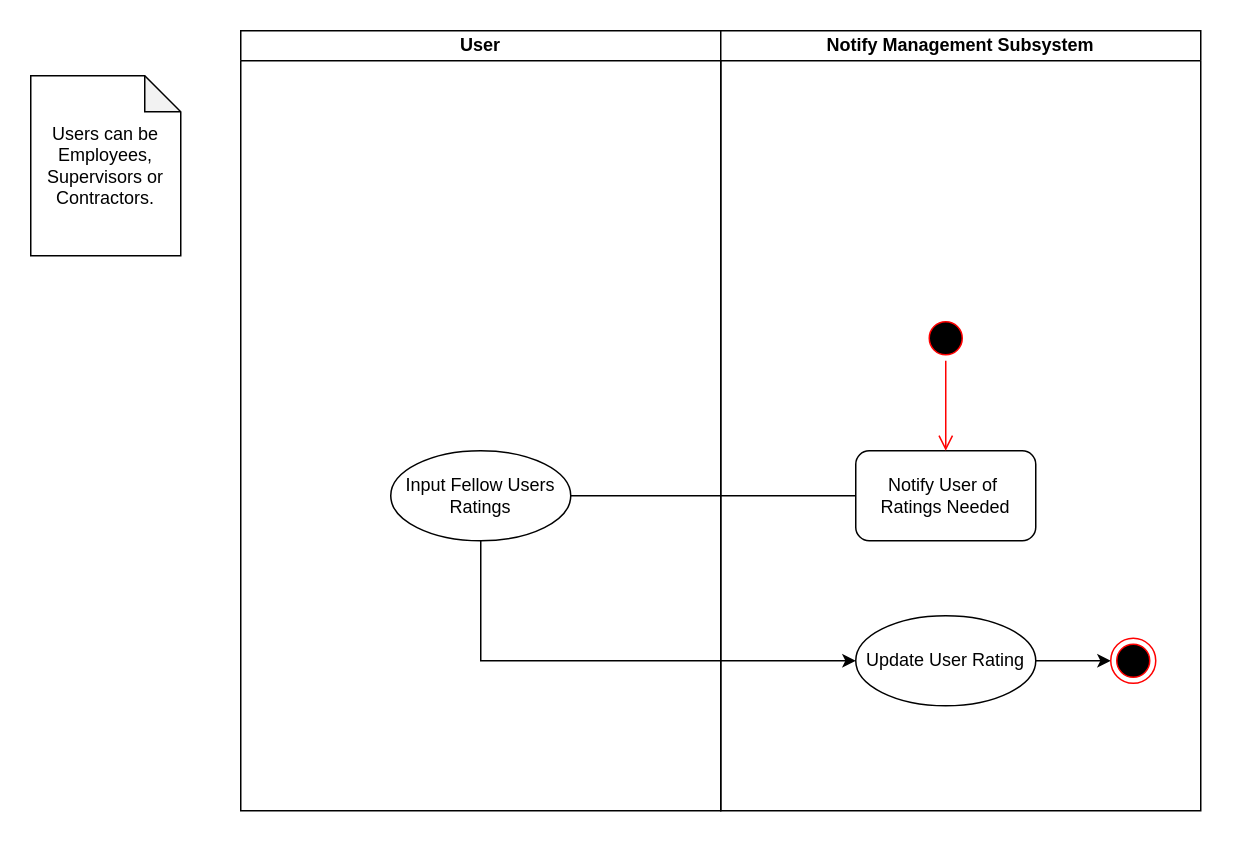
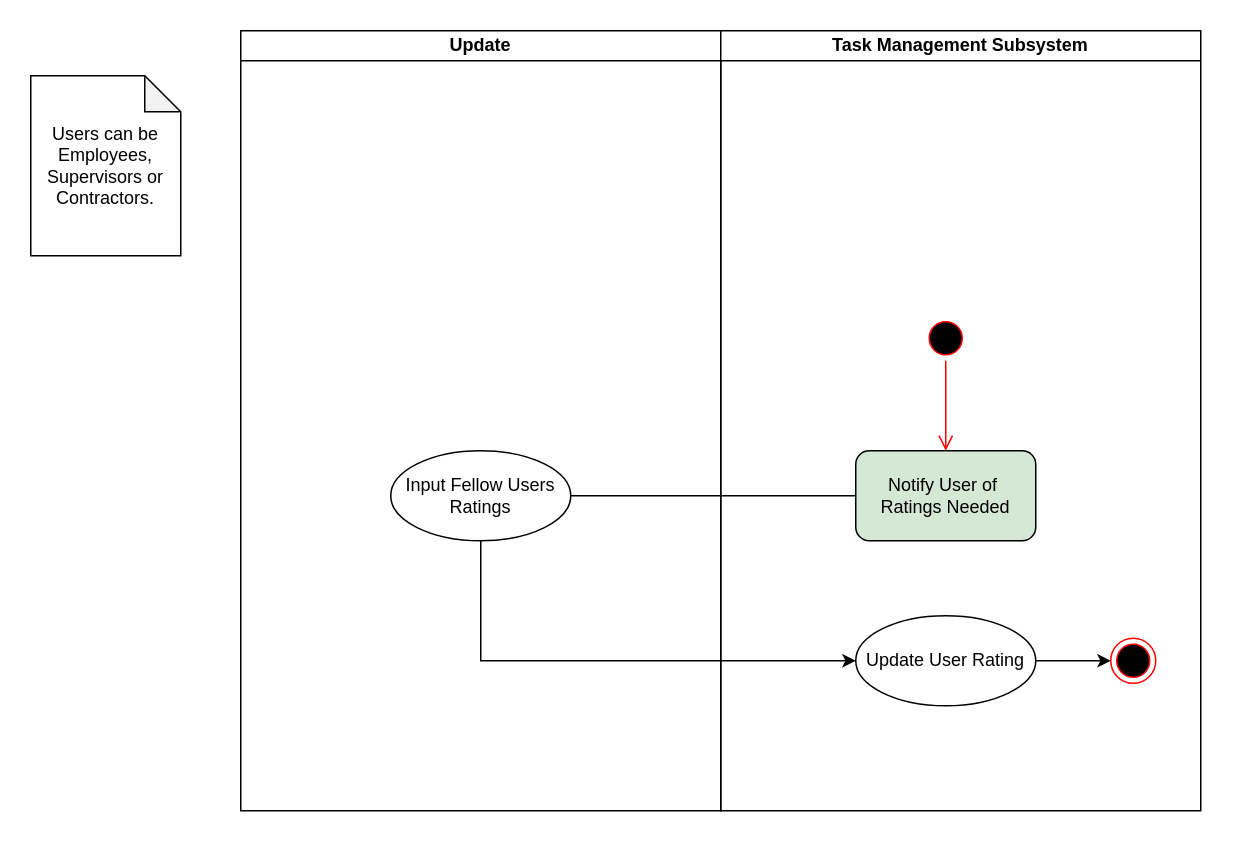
(481, 46) -> (481, 46)
(961, 46) -> (961, 46)
(946, 496) -> (946, 496)
